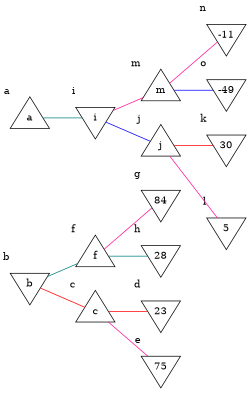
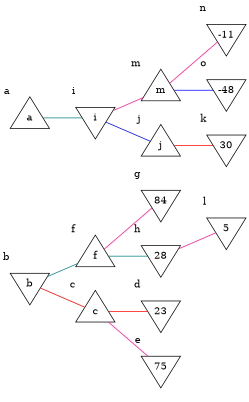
(226, 90) -> (226, 90)
(194, 187) -> (197, 241)
